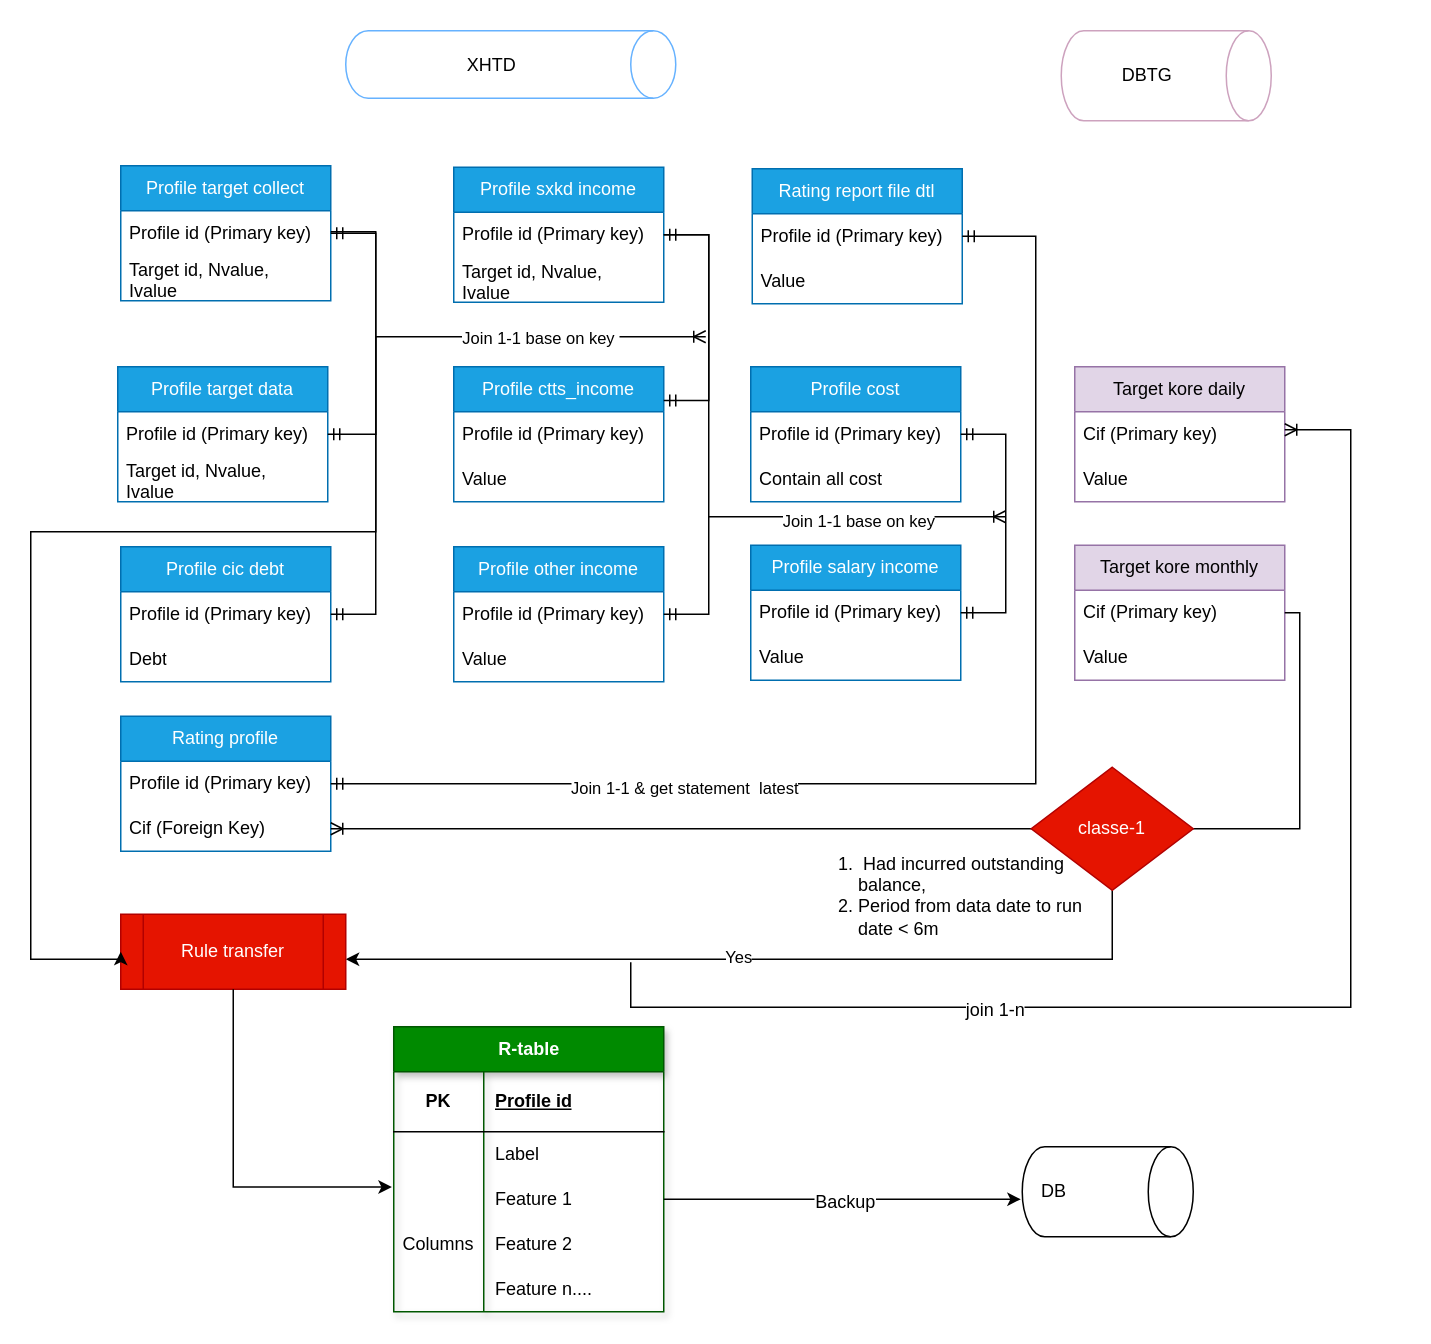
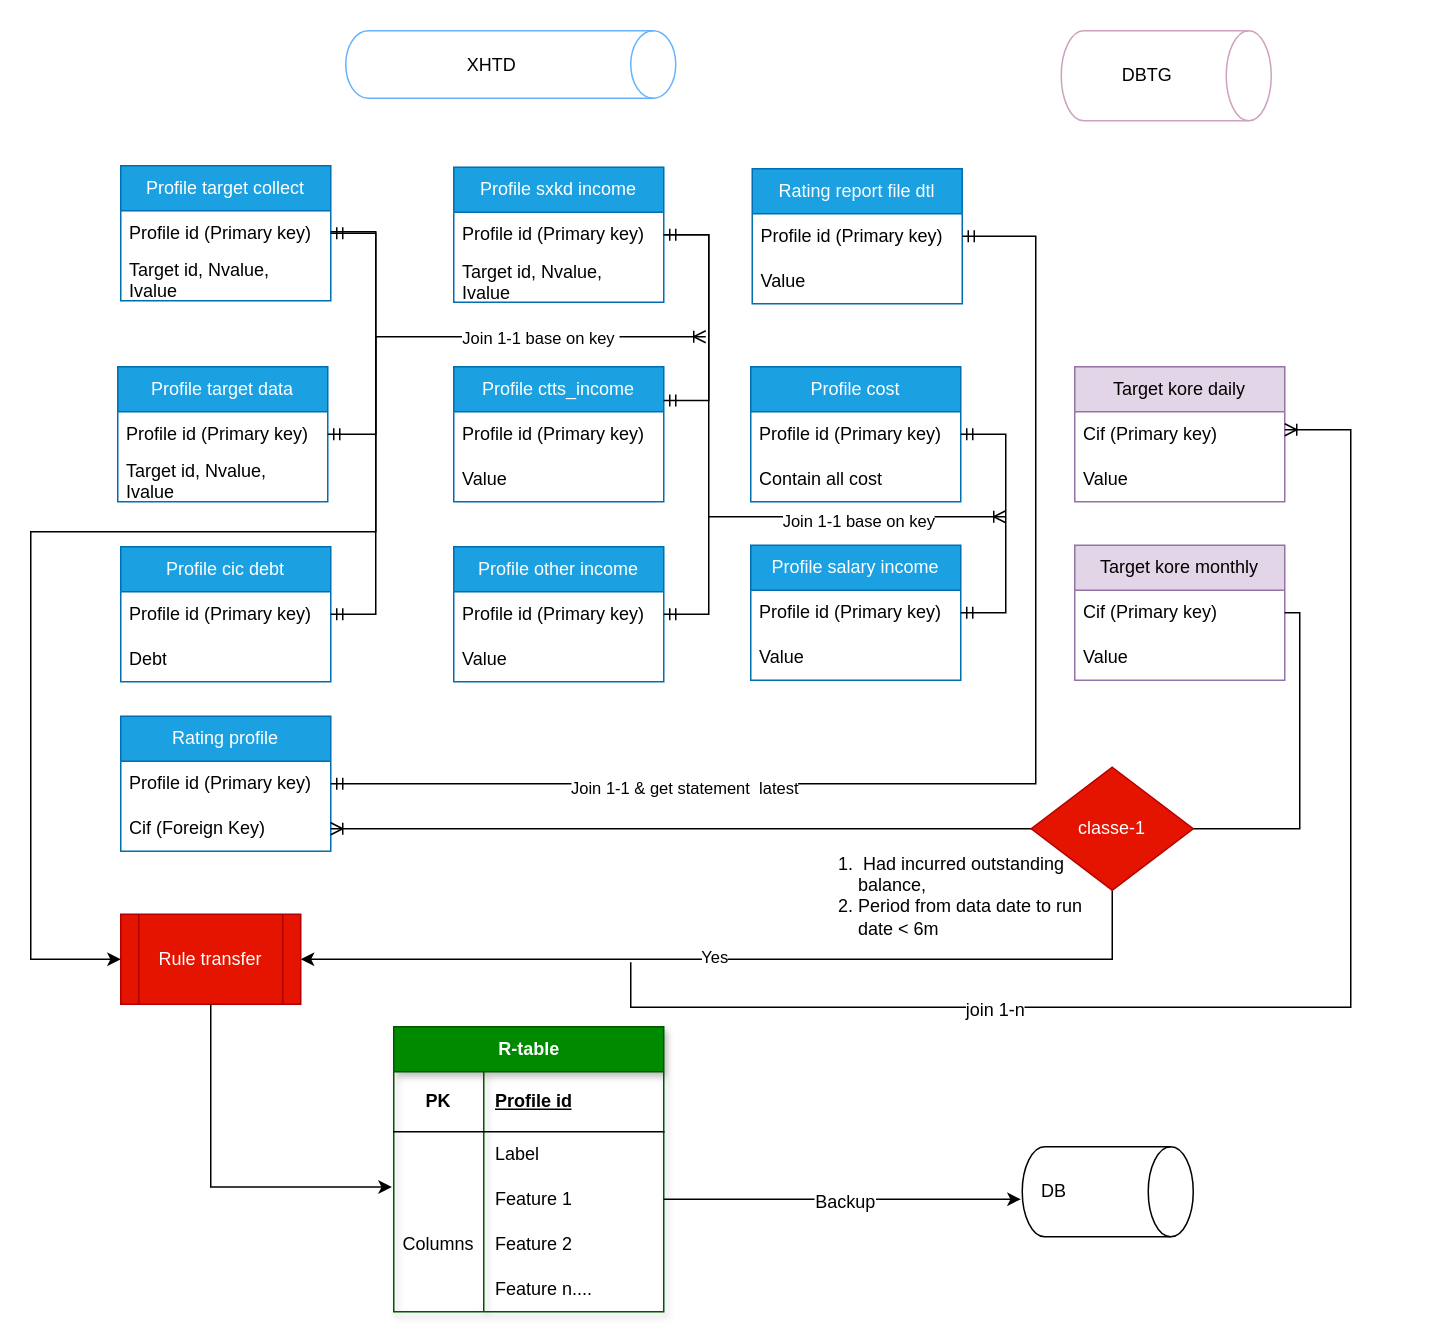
(233, 952) -> (211, 959)
